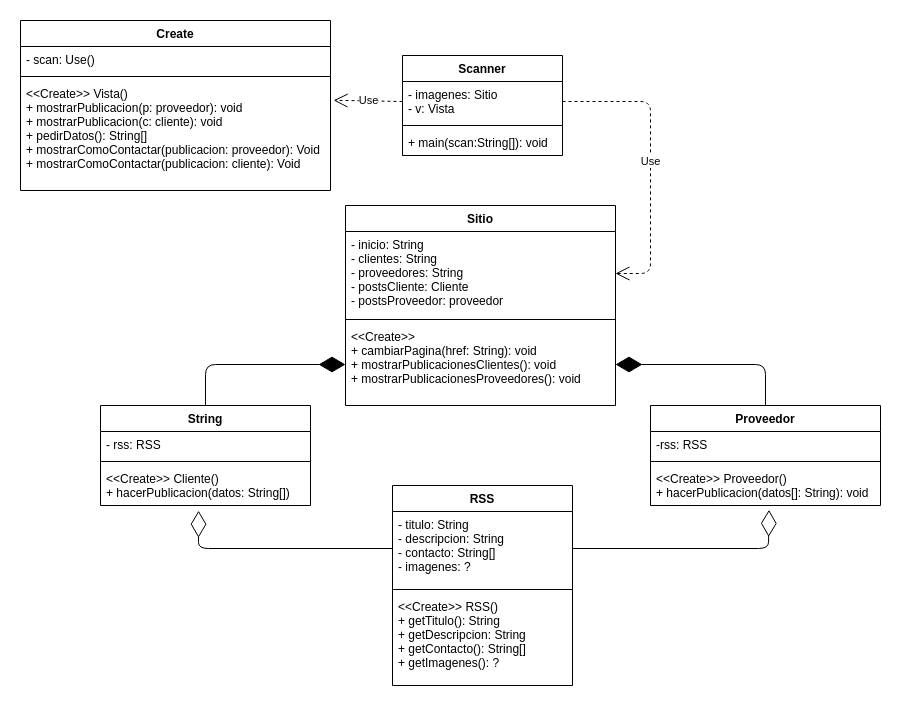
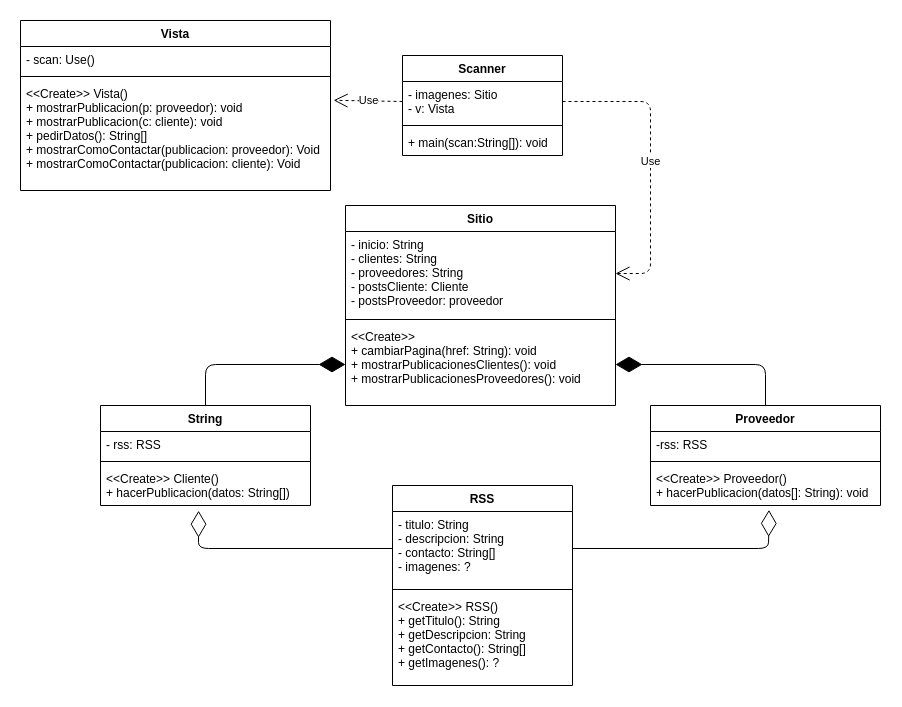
(175, 34) -> (175, 34)
